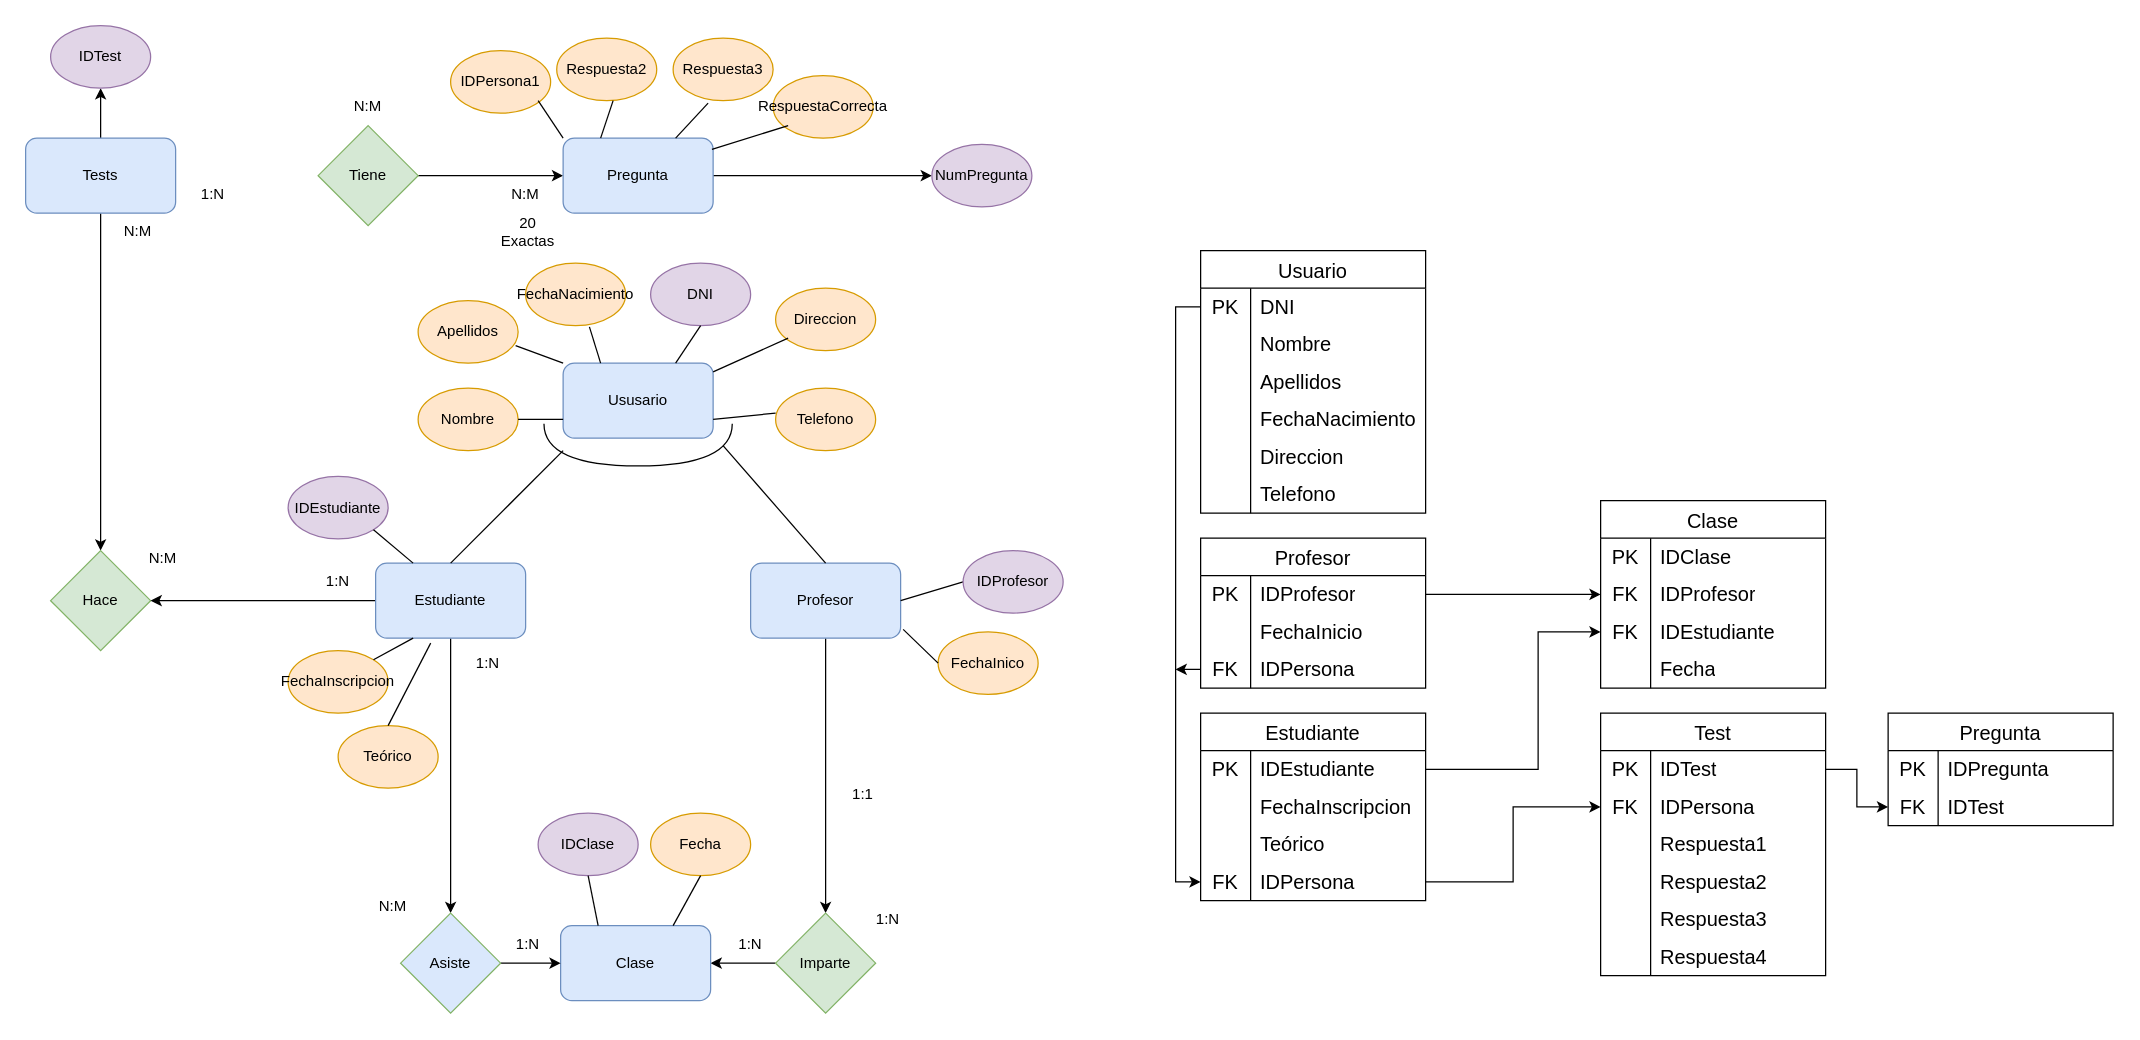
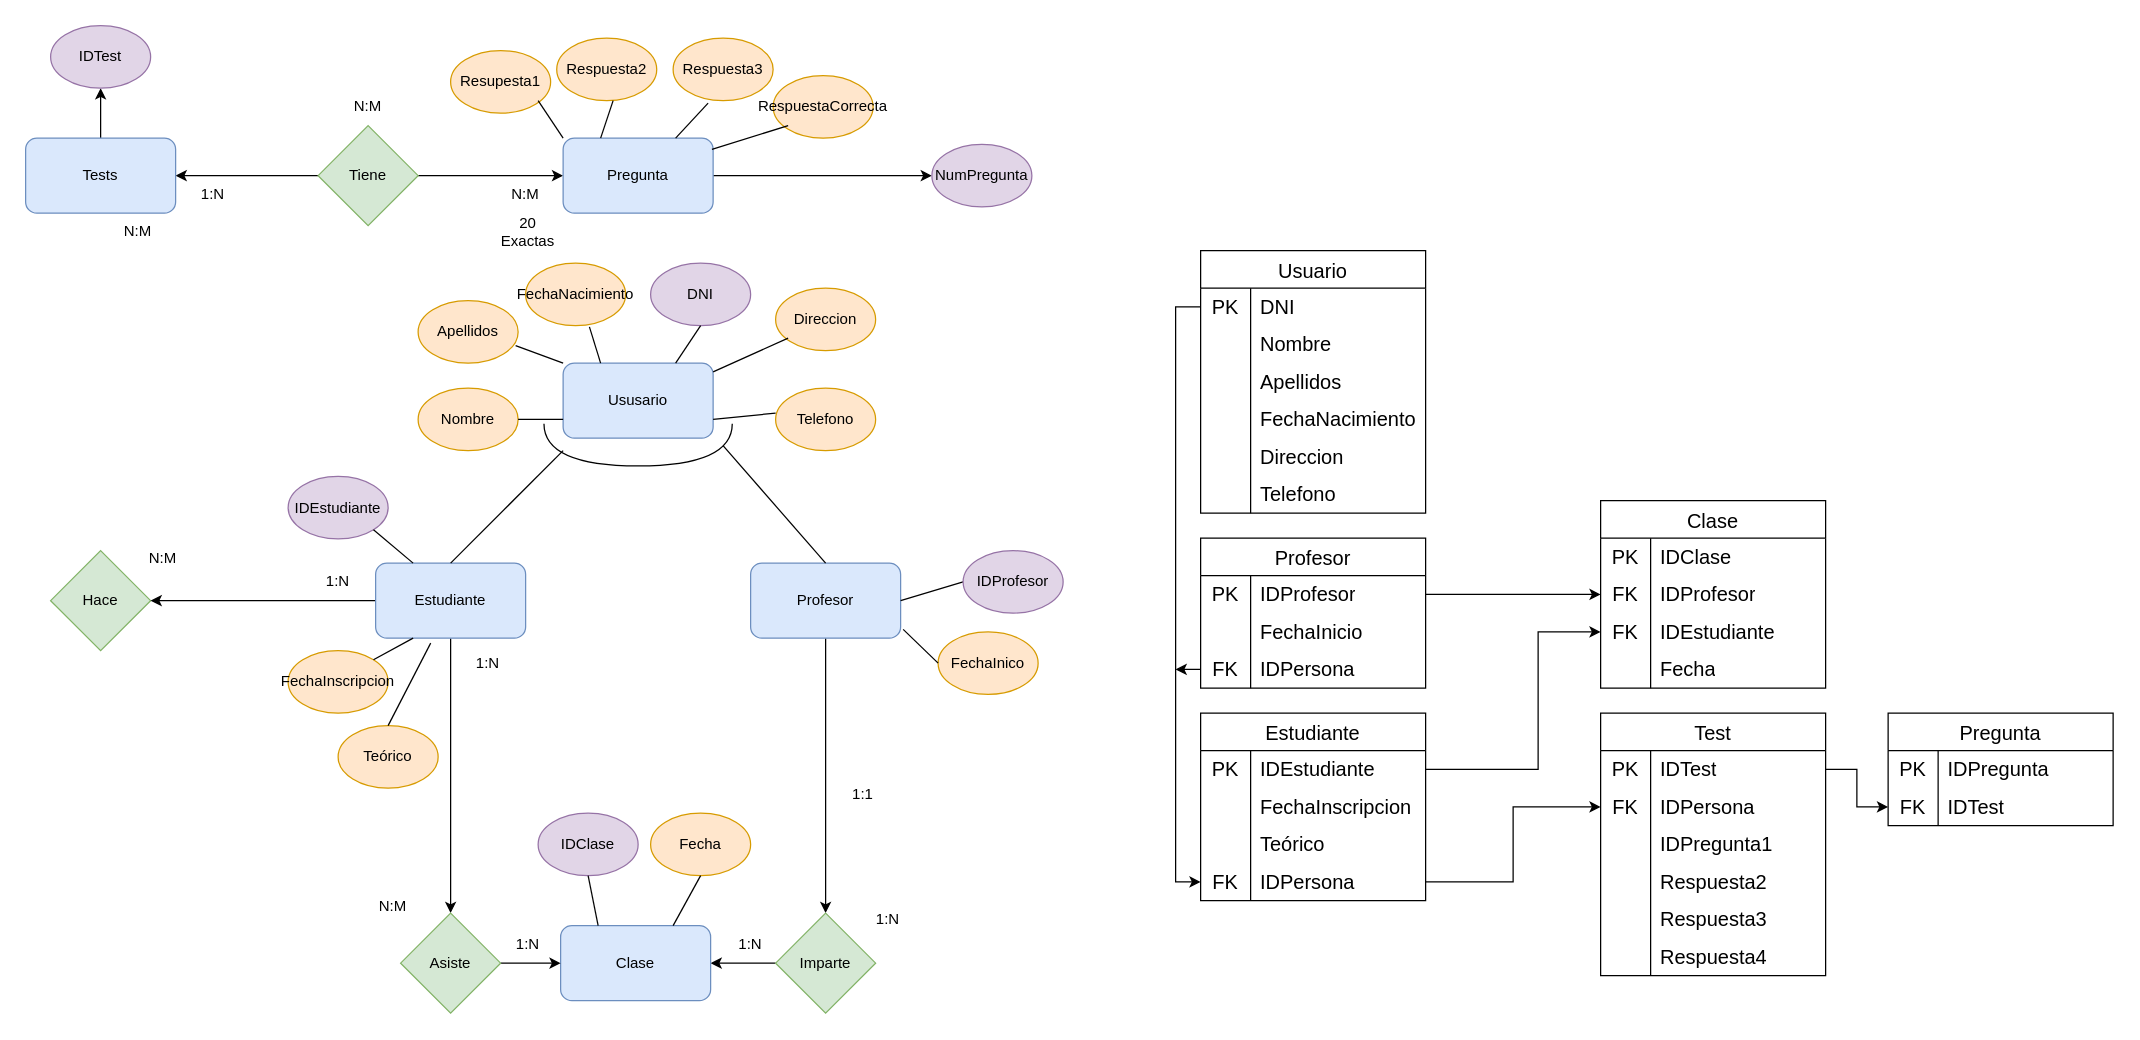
(501, 82) -> (501, 82)
none -> (251, 176)
(101, 377) -> none
(1717, 844) -> (1722, 844)
(451, 963) -> (451, 963)
